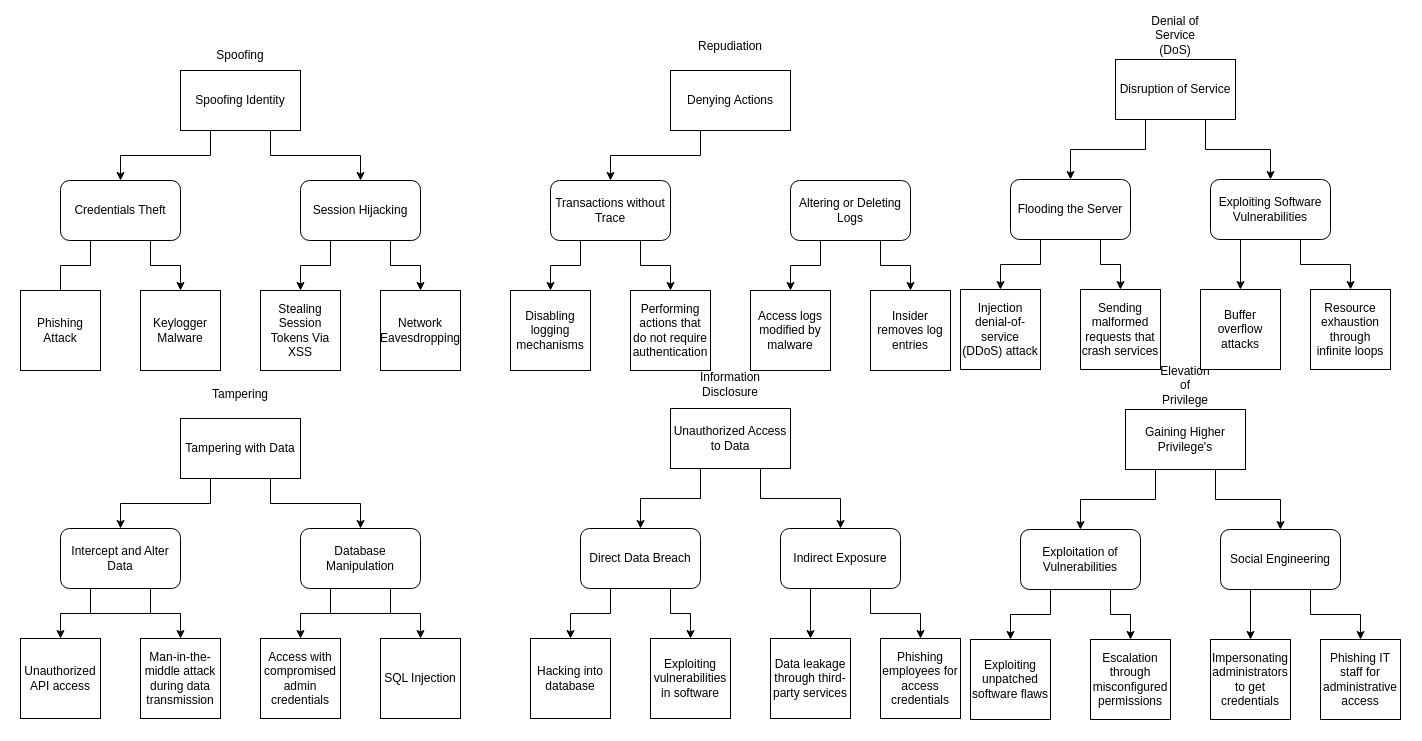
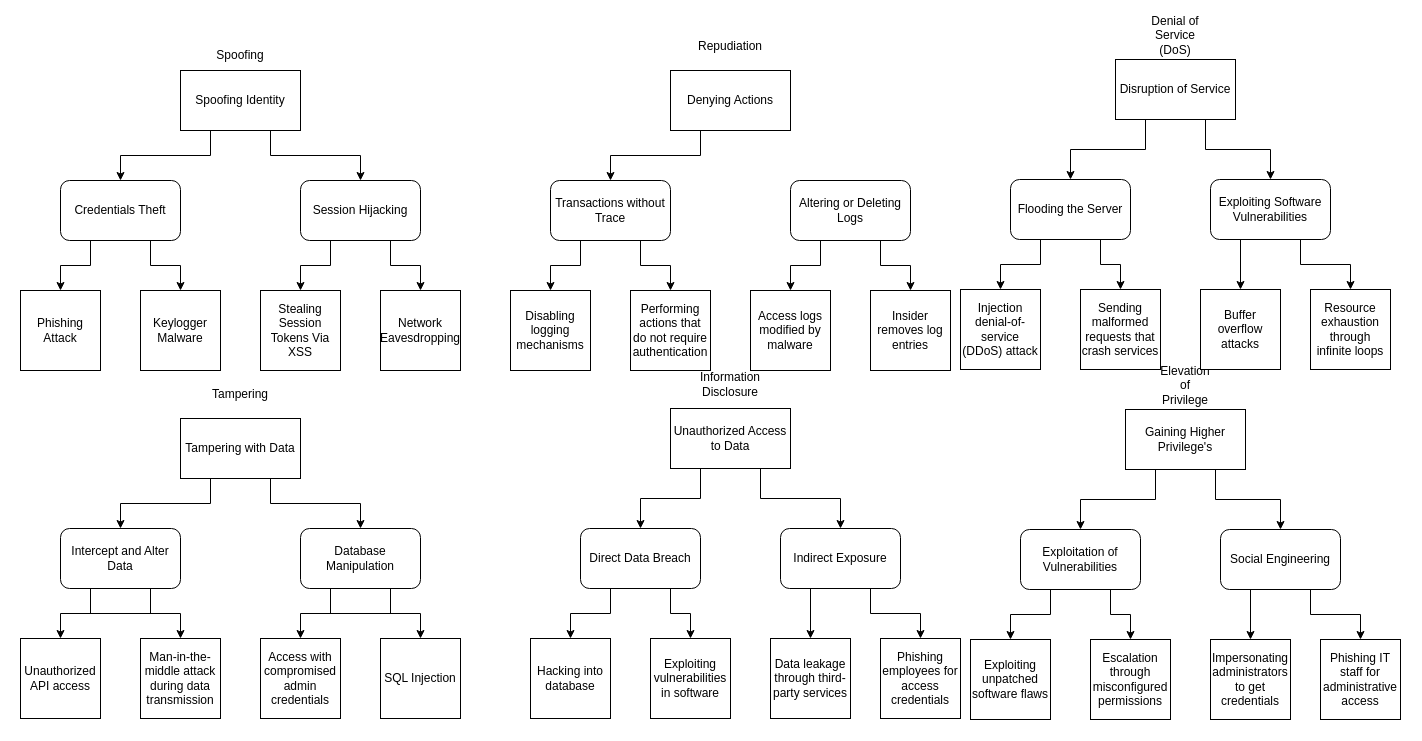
(61, 285) -> (61, 282)
